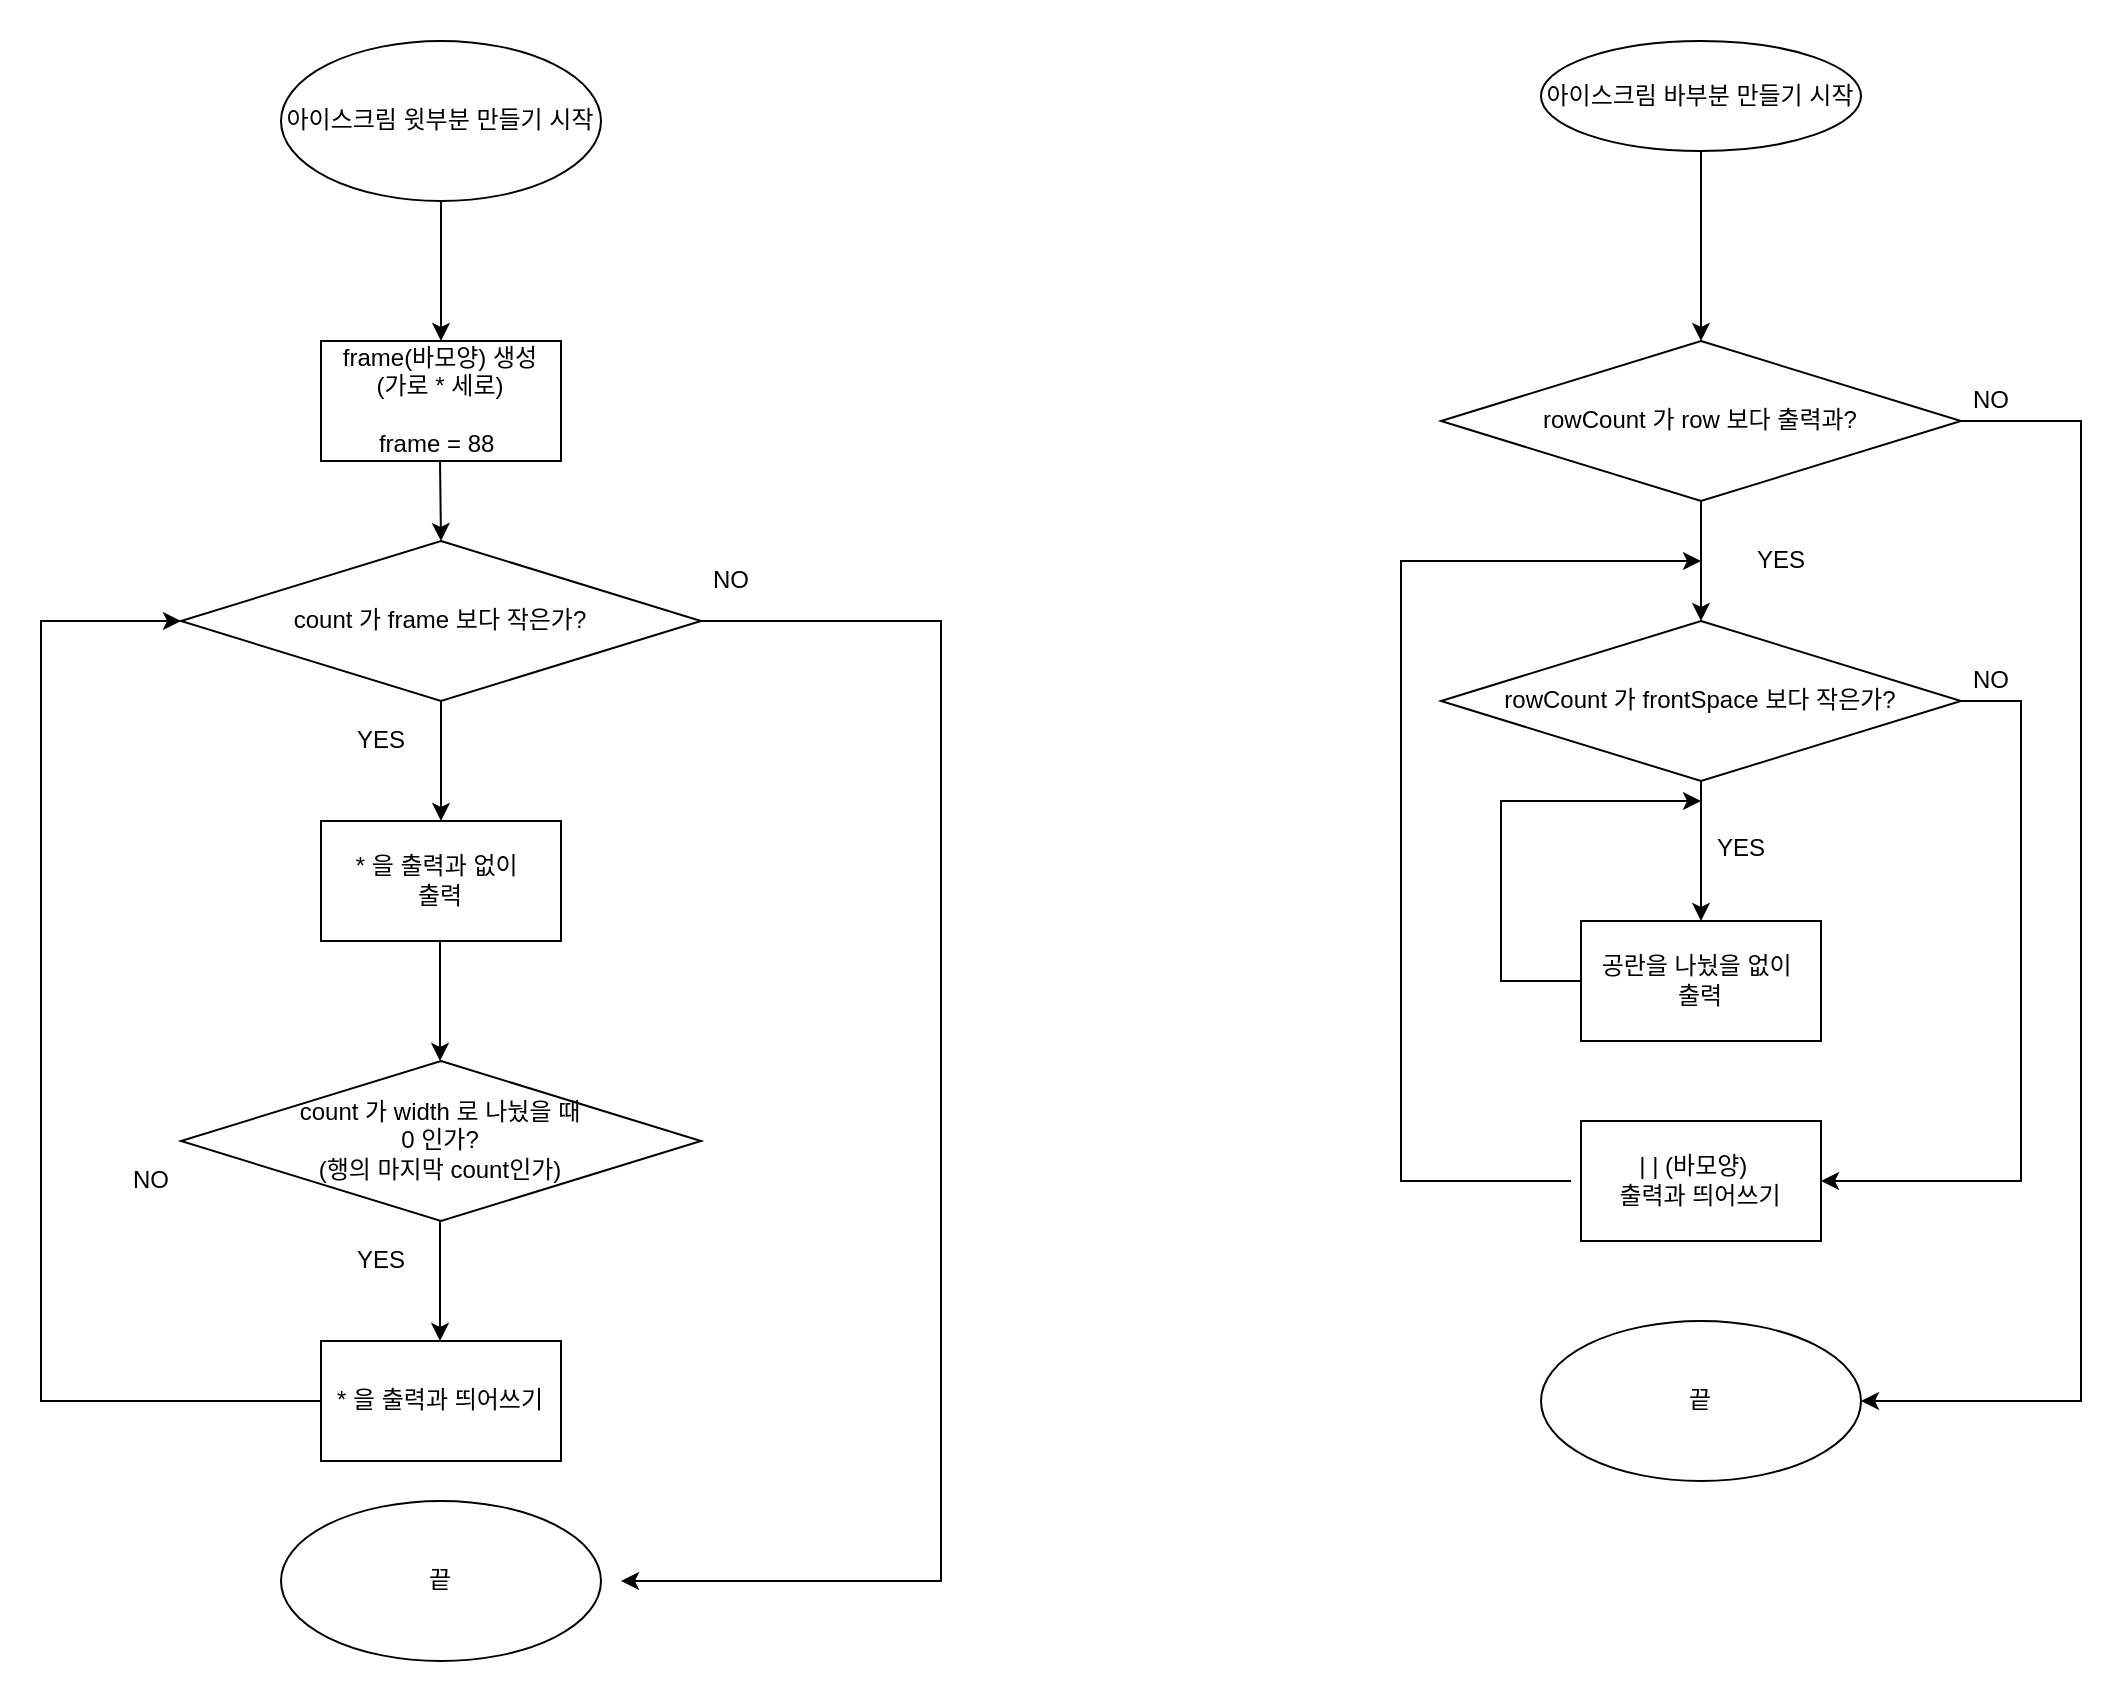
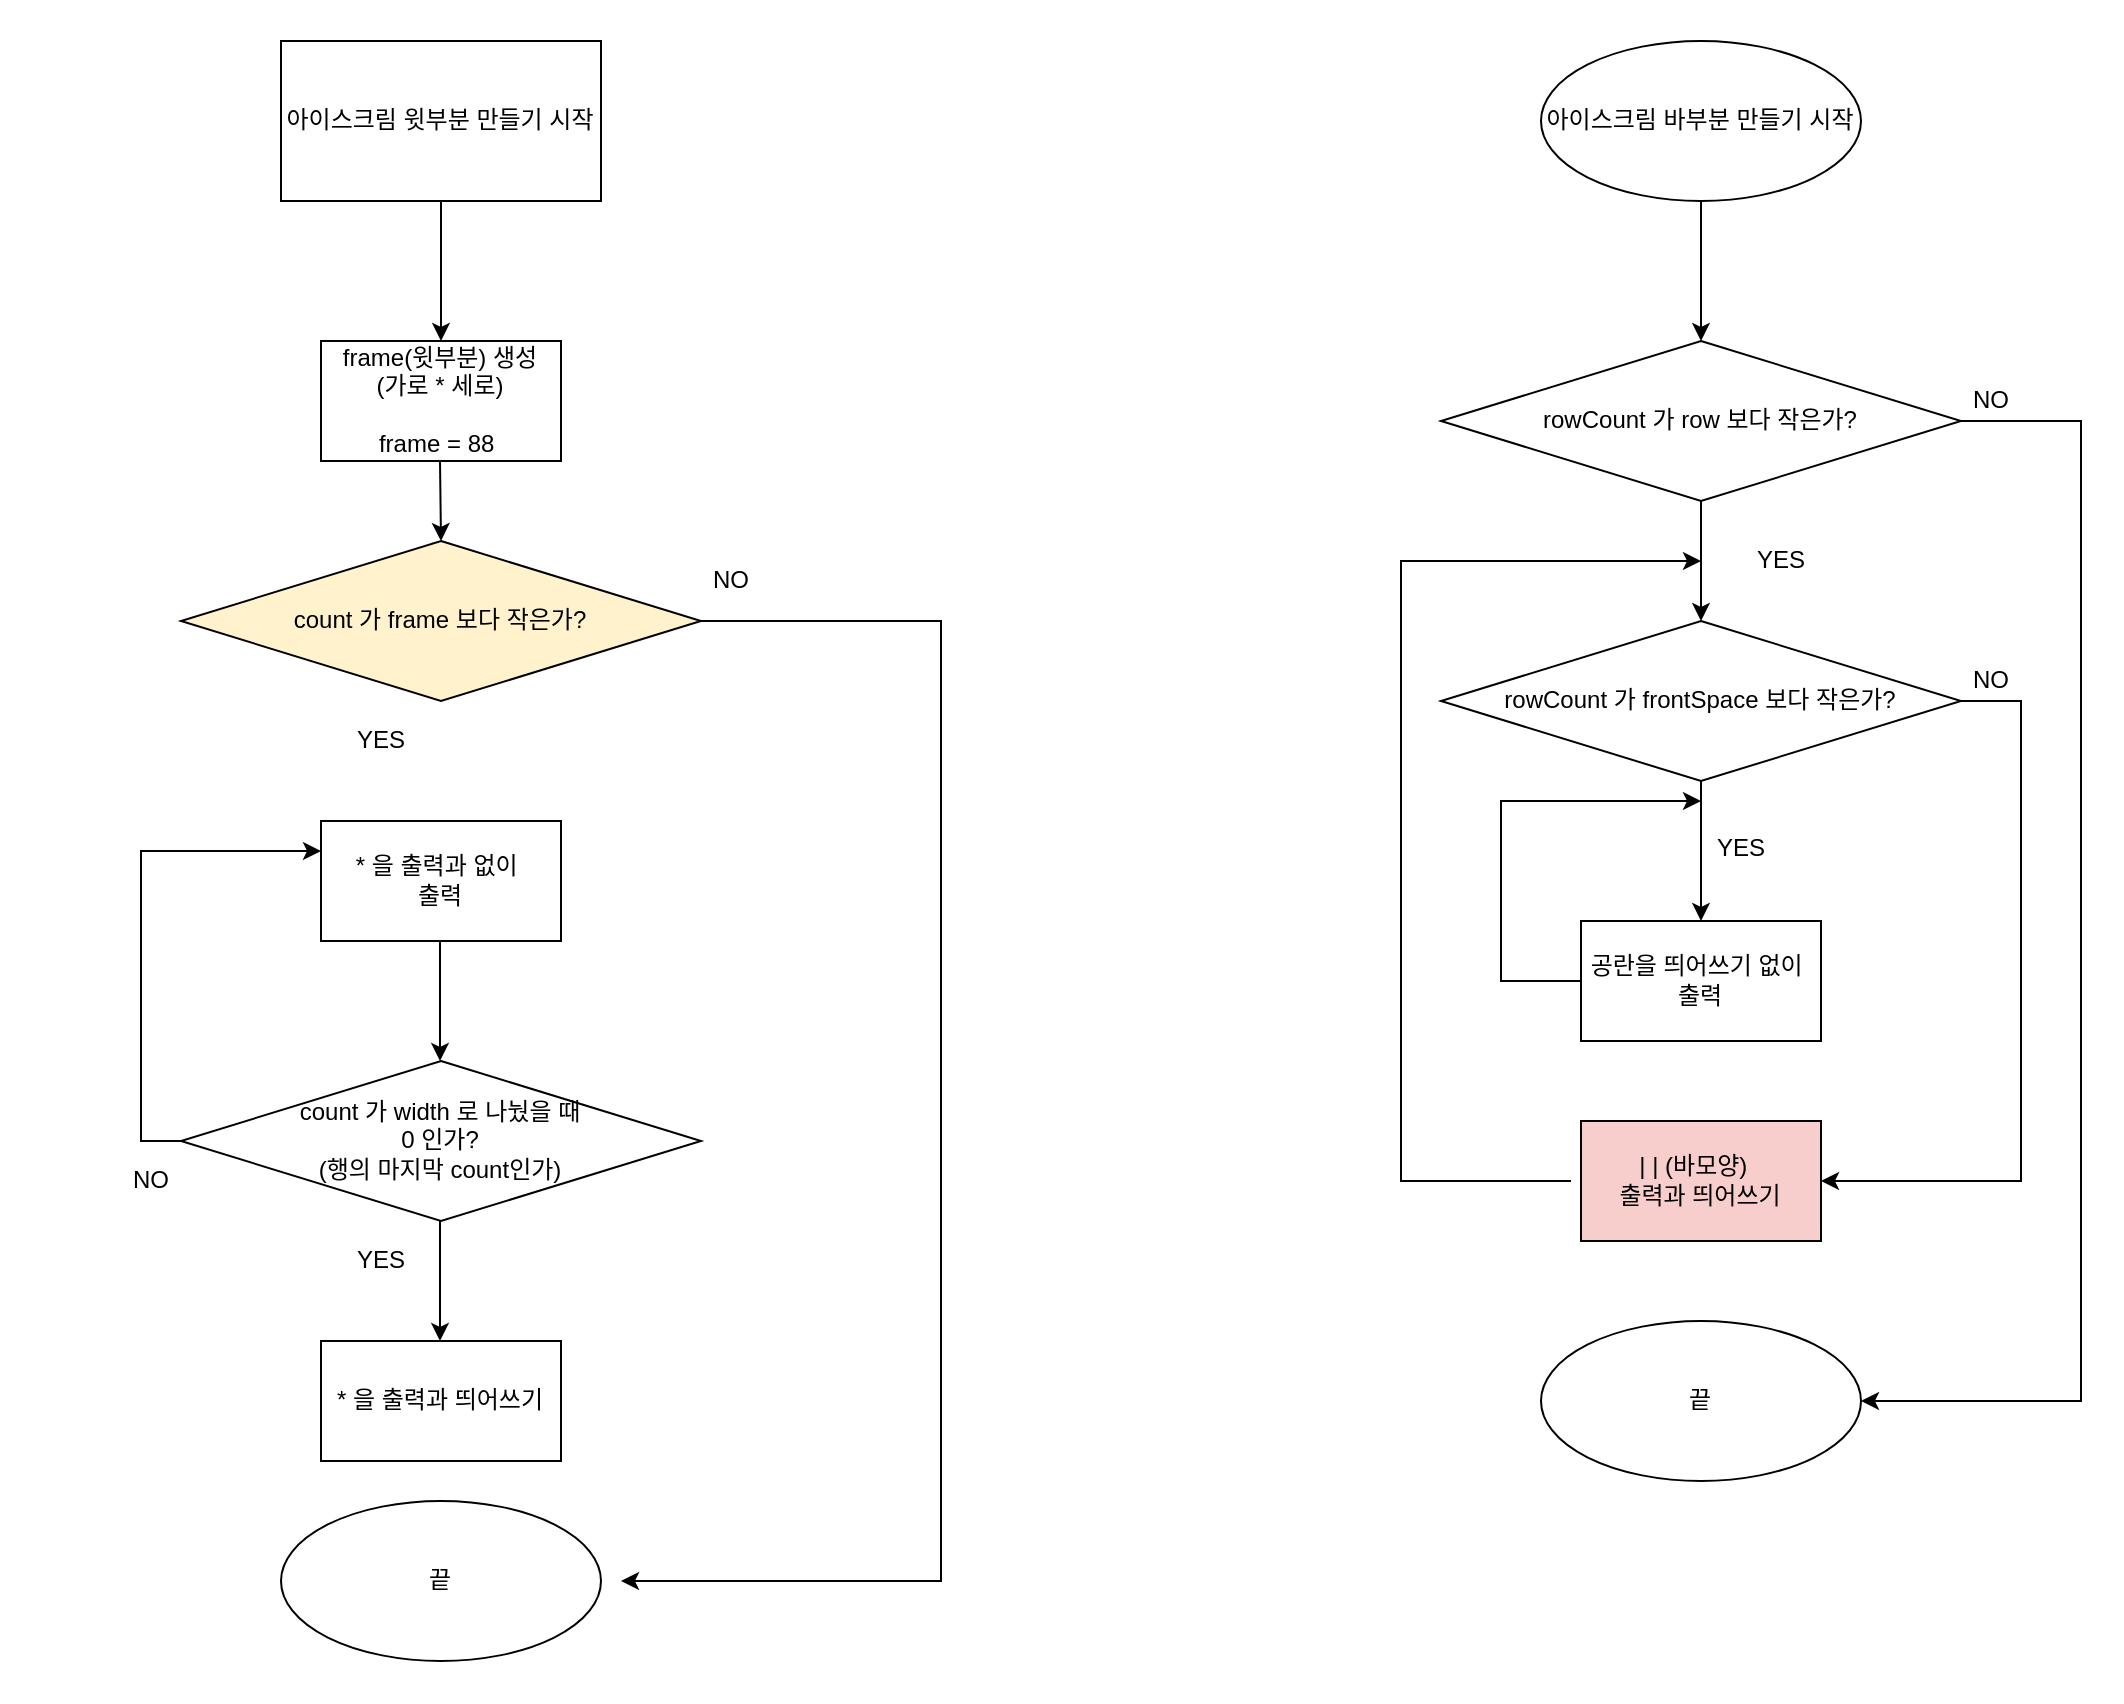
(1701, 96) -> (1701, 121)
(441, 121) -> (441, 121)
(441, 401) -> (441, 401)
(1701, 421) -> (1701, 421)
(441, 621) -> (441, 621)
(441, 754) -> none
none -> (141, 932)
(1701, 981) -> (1701, 981)
(41, 1088) -> none
(1701, 1181) -> (1701, 1181)
